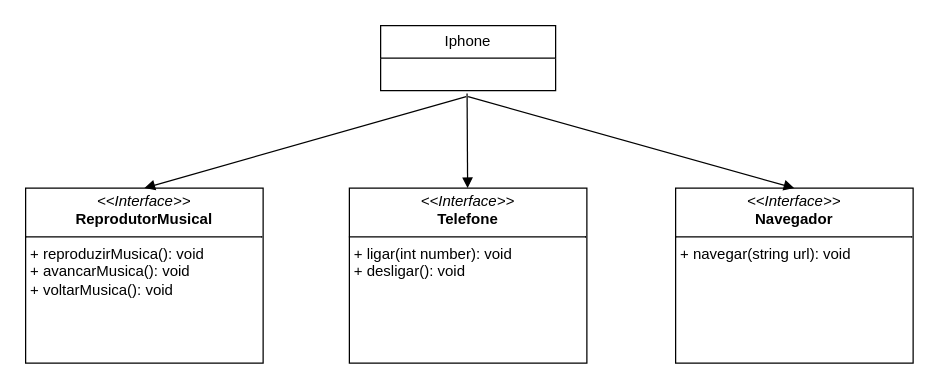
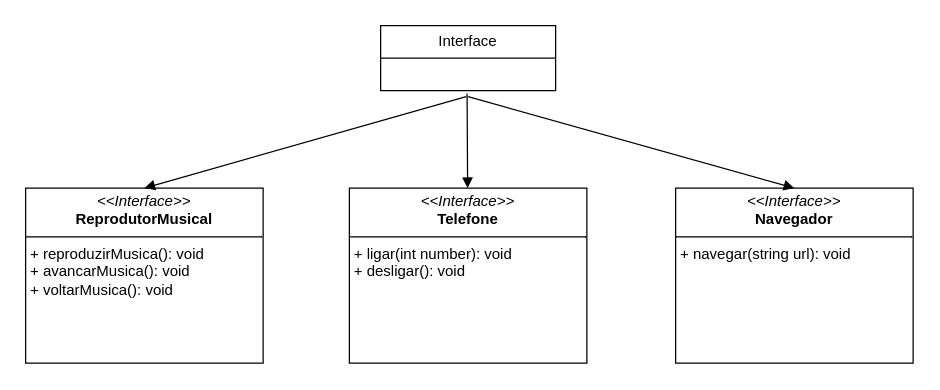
(468, 42) -> (468, 42)
